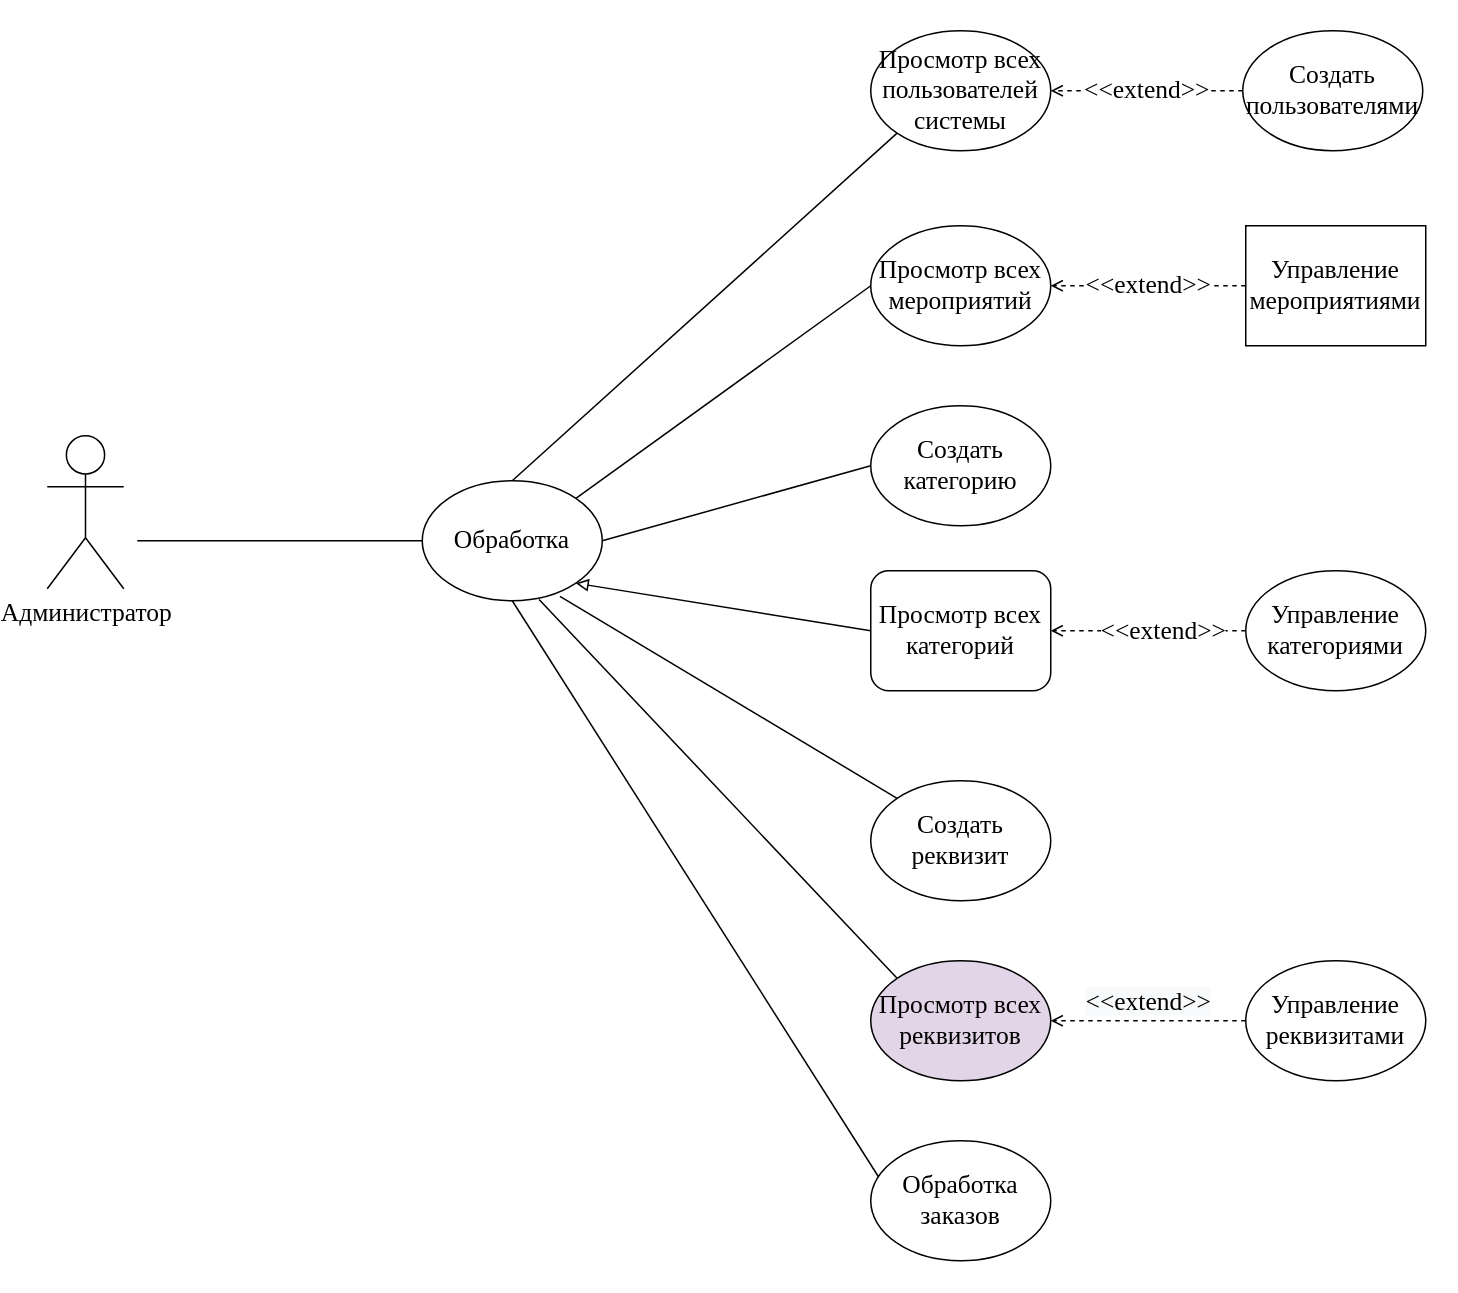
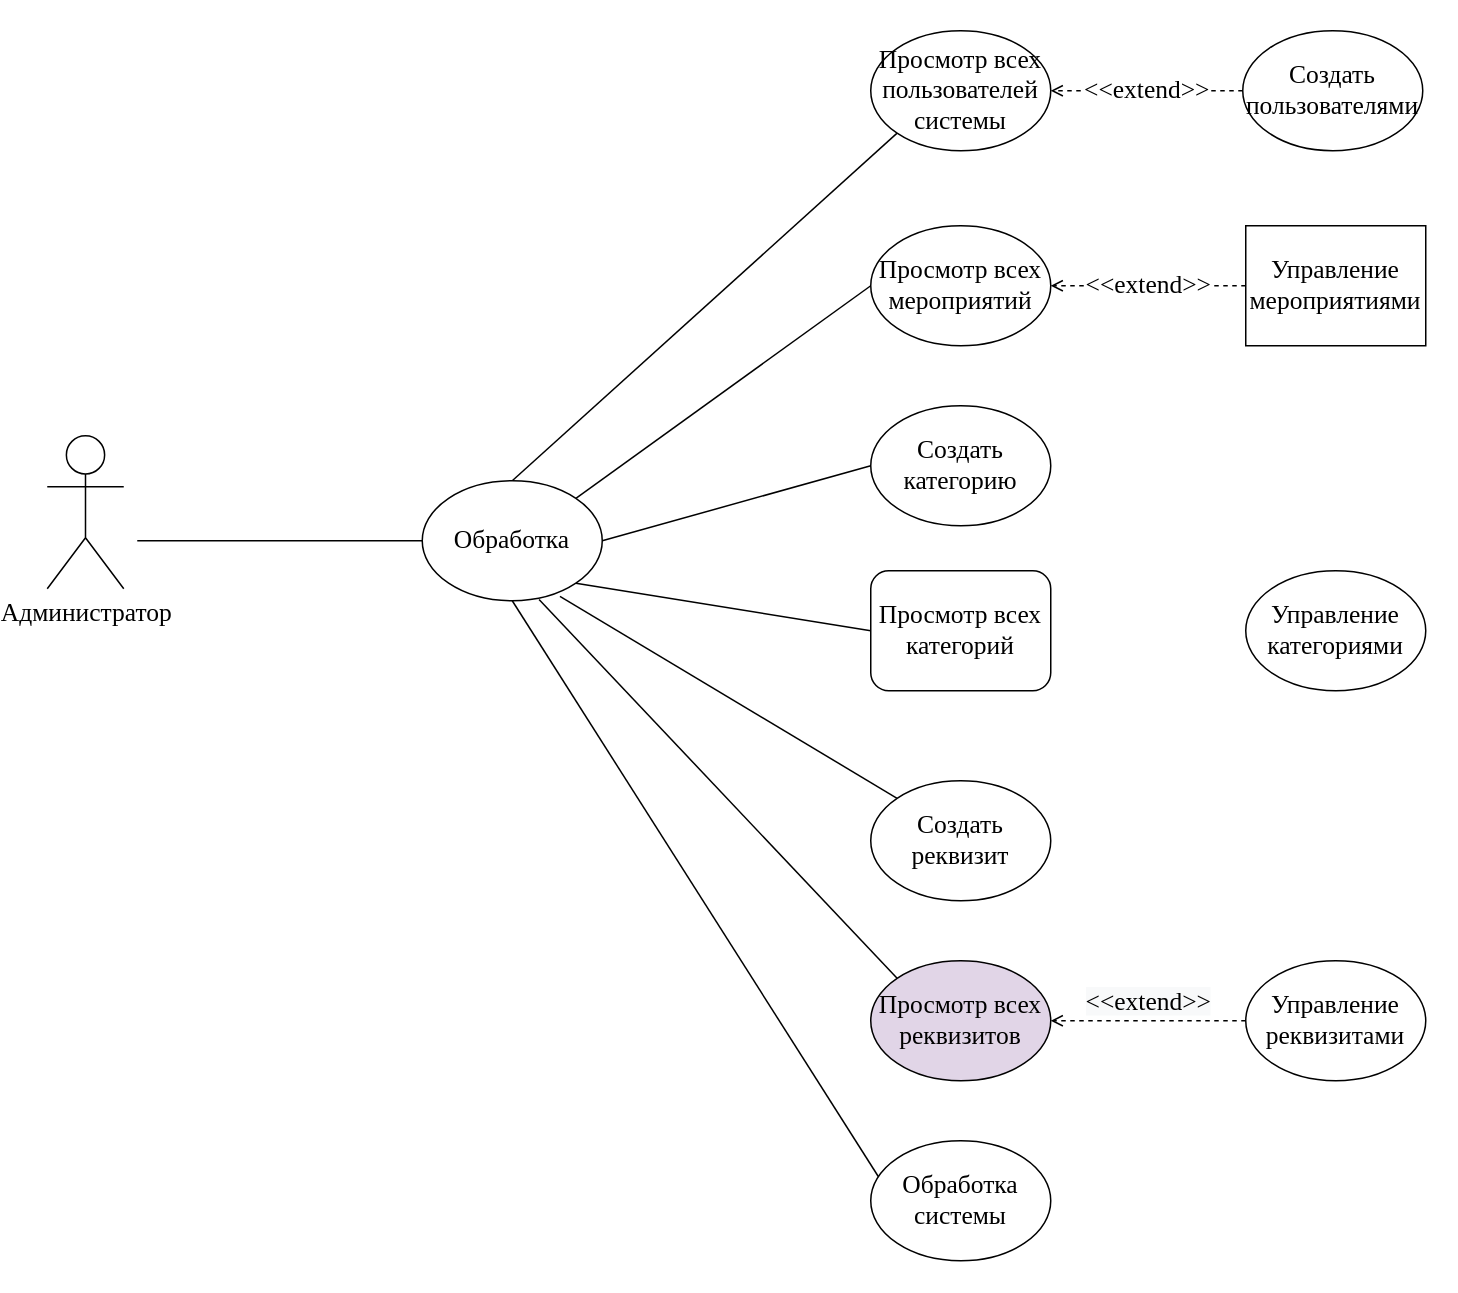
(589, 585) -> (583, 584)
(1150, 631) -> none
(961, 1201) -> (961, 1201)
